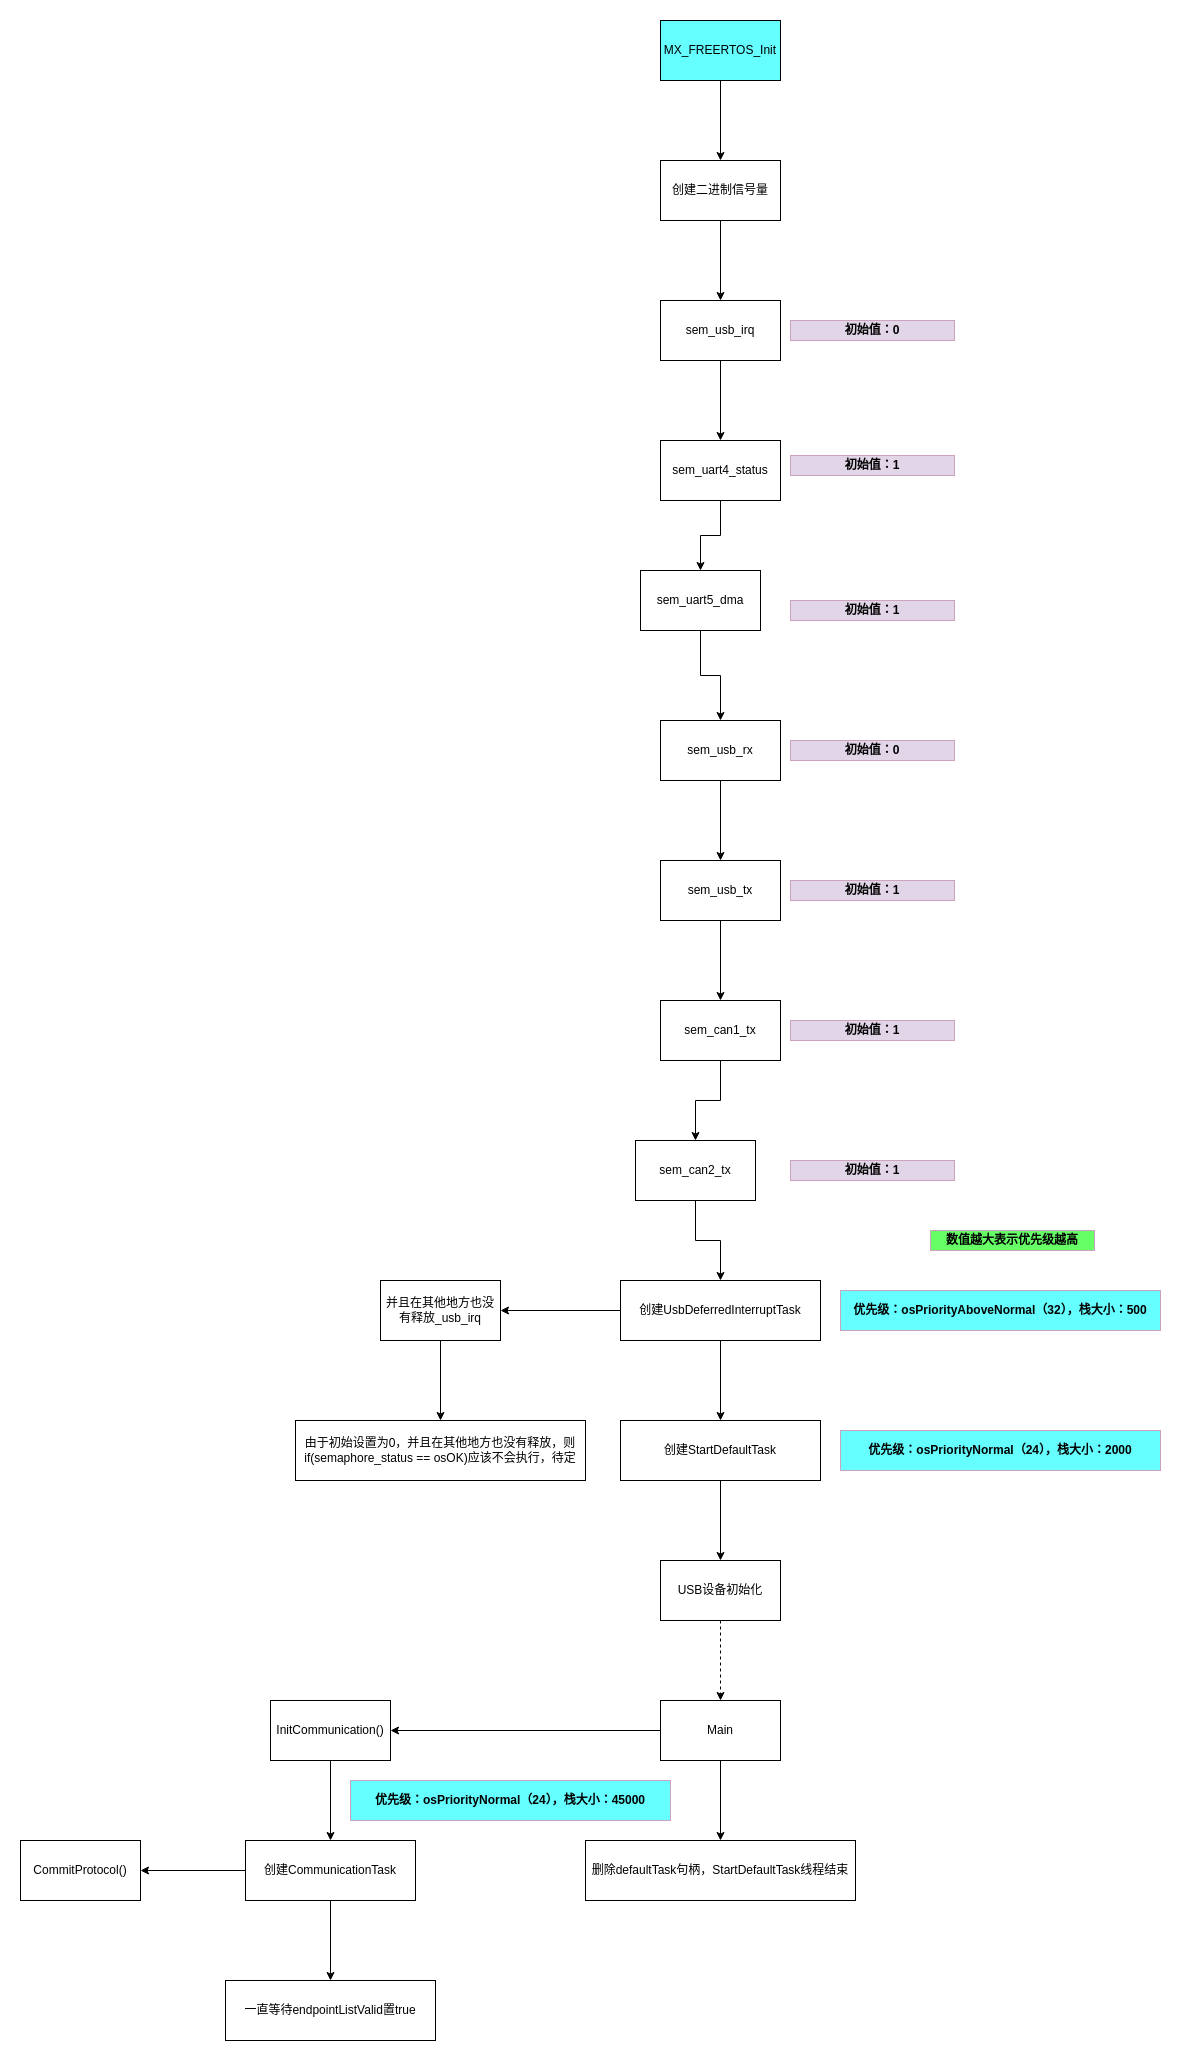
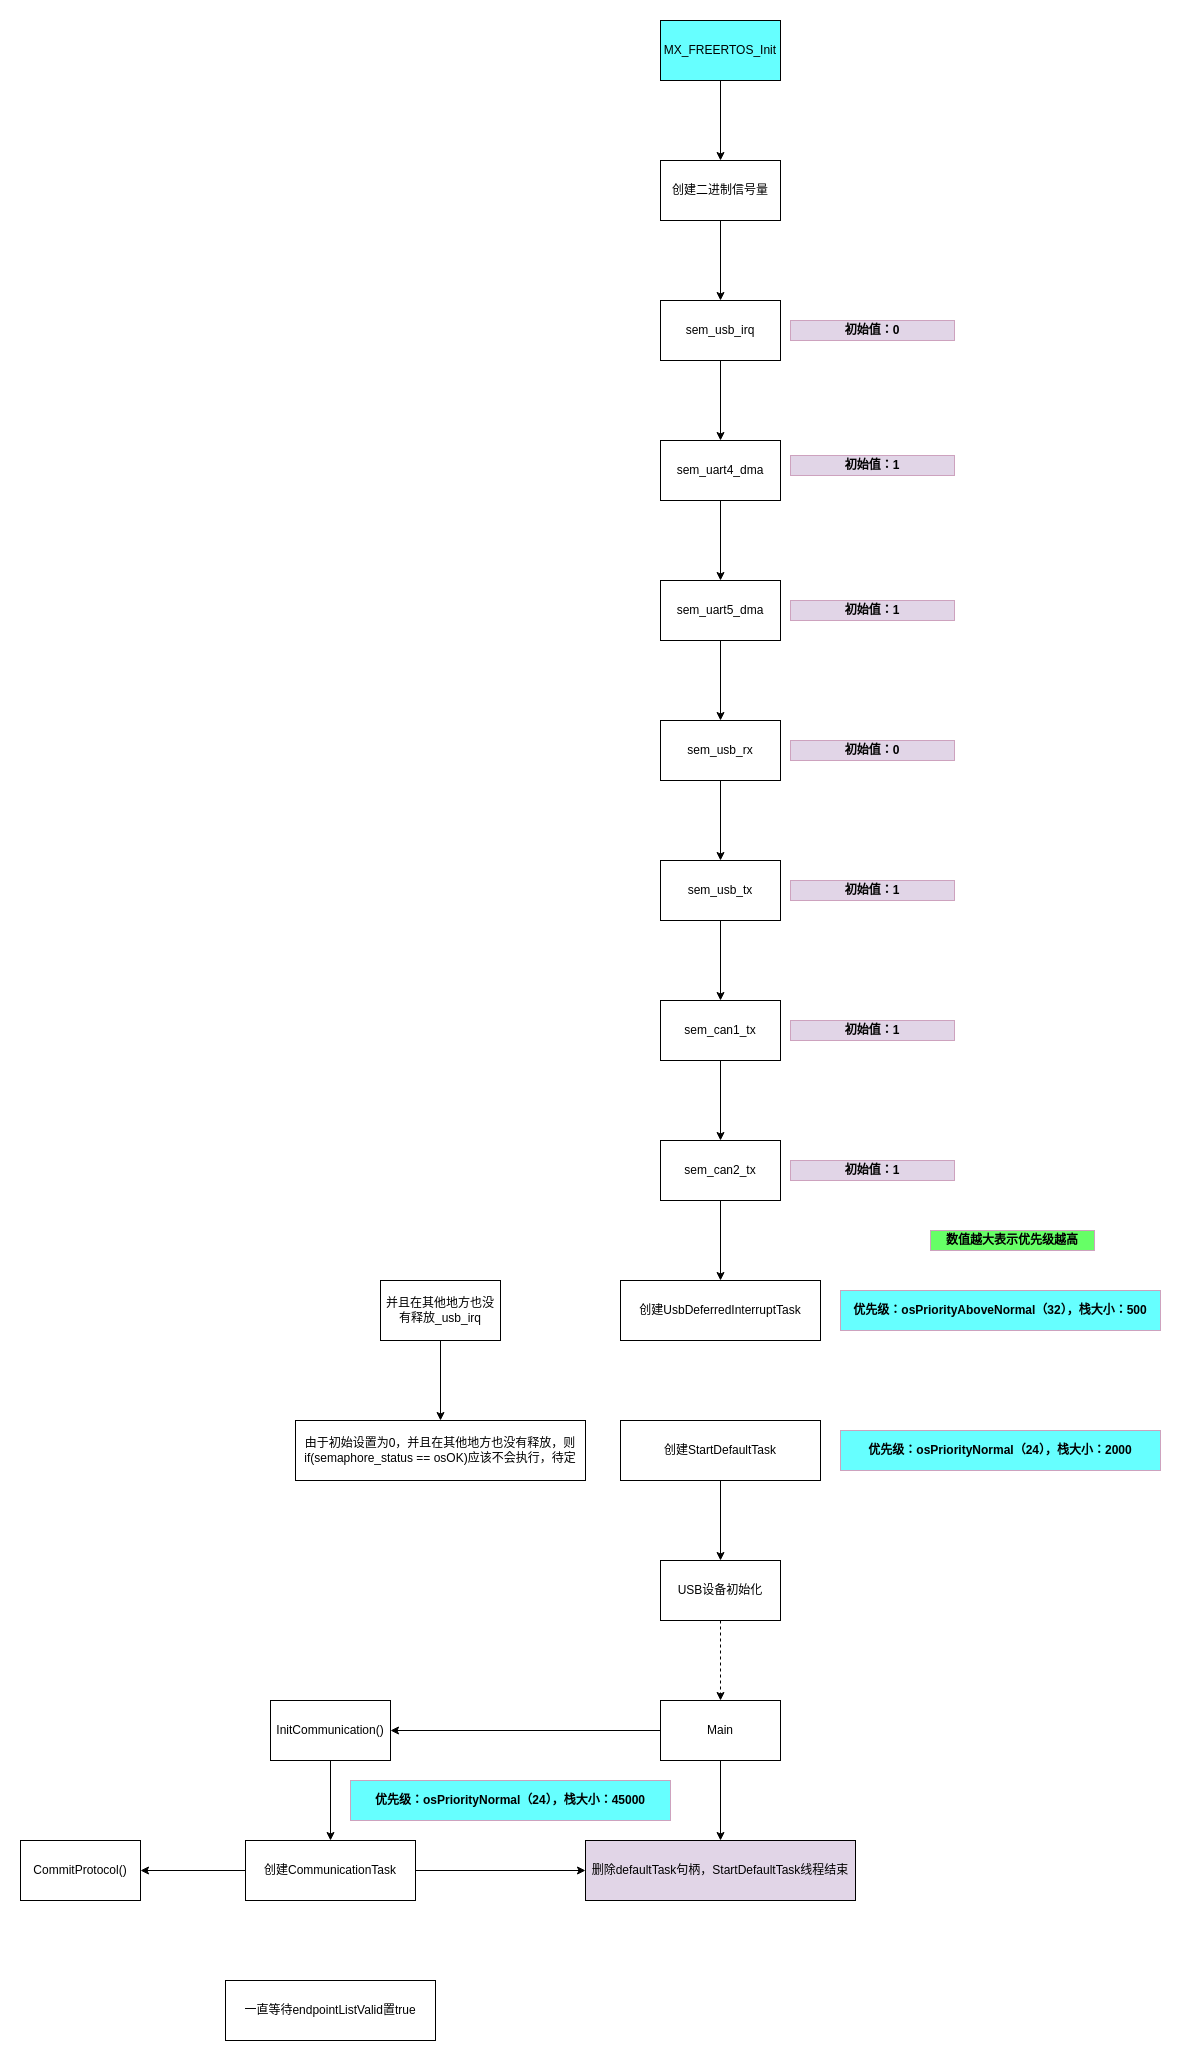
(721, 471) -> (721, 471)
(701, 601) -> (721, 611)
(696, 1171) -> (721, 1171)
(564, 1311) -> none
(721, 1377) -> none
(721, 1871) -> (721, 1871)
(331, 1937) -> (497, 1871)
